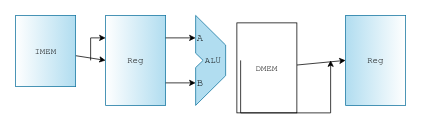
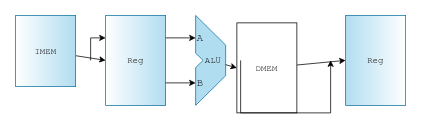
none -> (229, 66)
